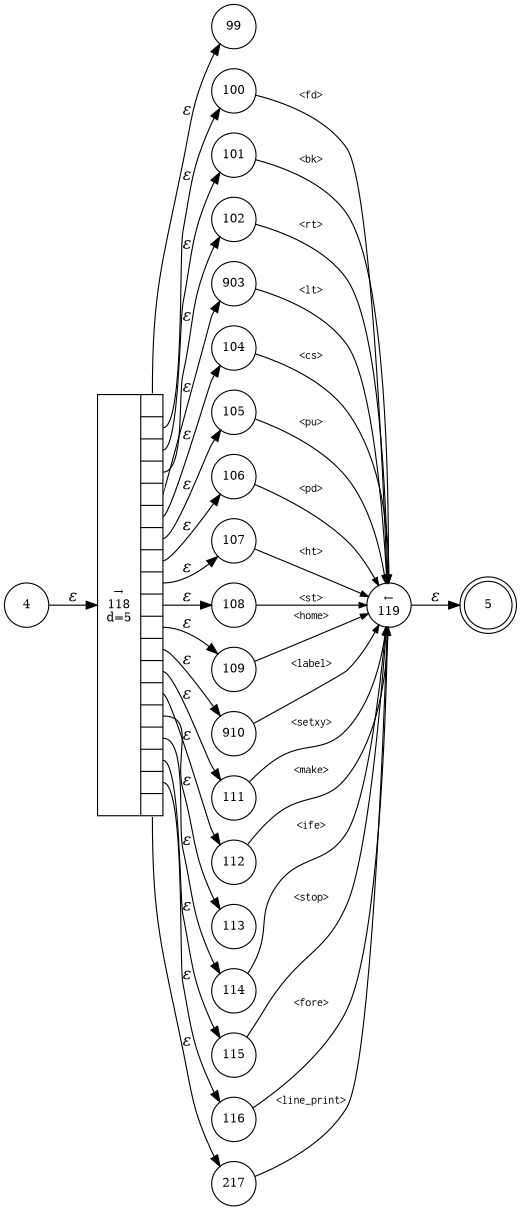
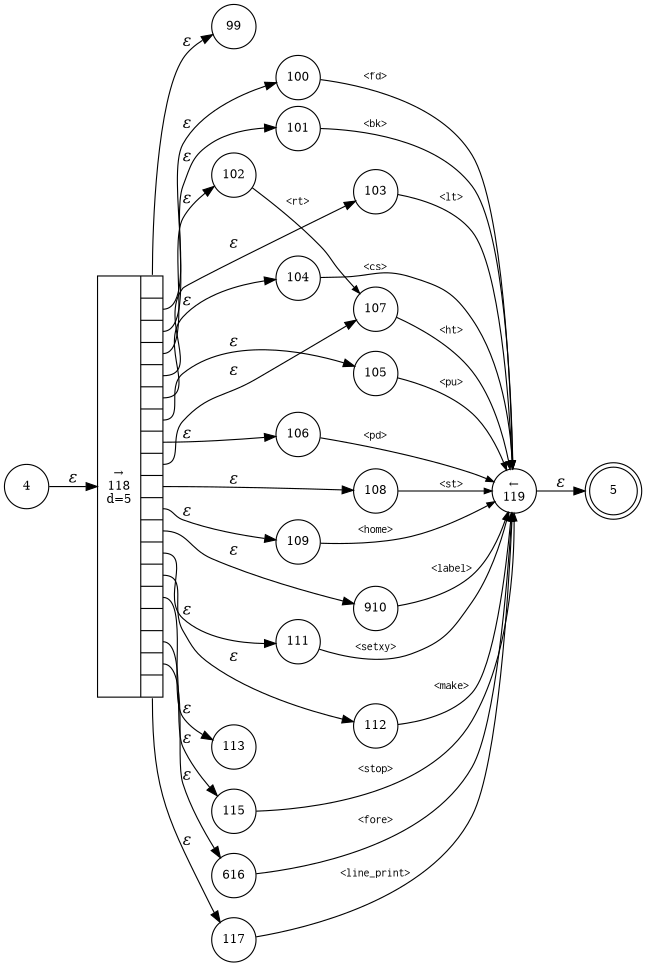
(234, 284) -> (376, 192)
(368, 341) -> (307, 233)
(234, 991) -> none
(234, 1119) -> (234, 876)
(234, 1184) -> (234, 940)
